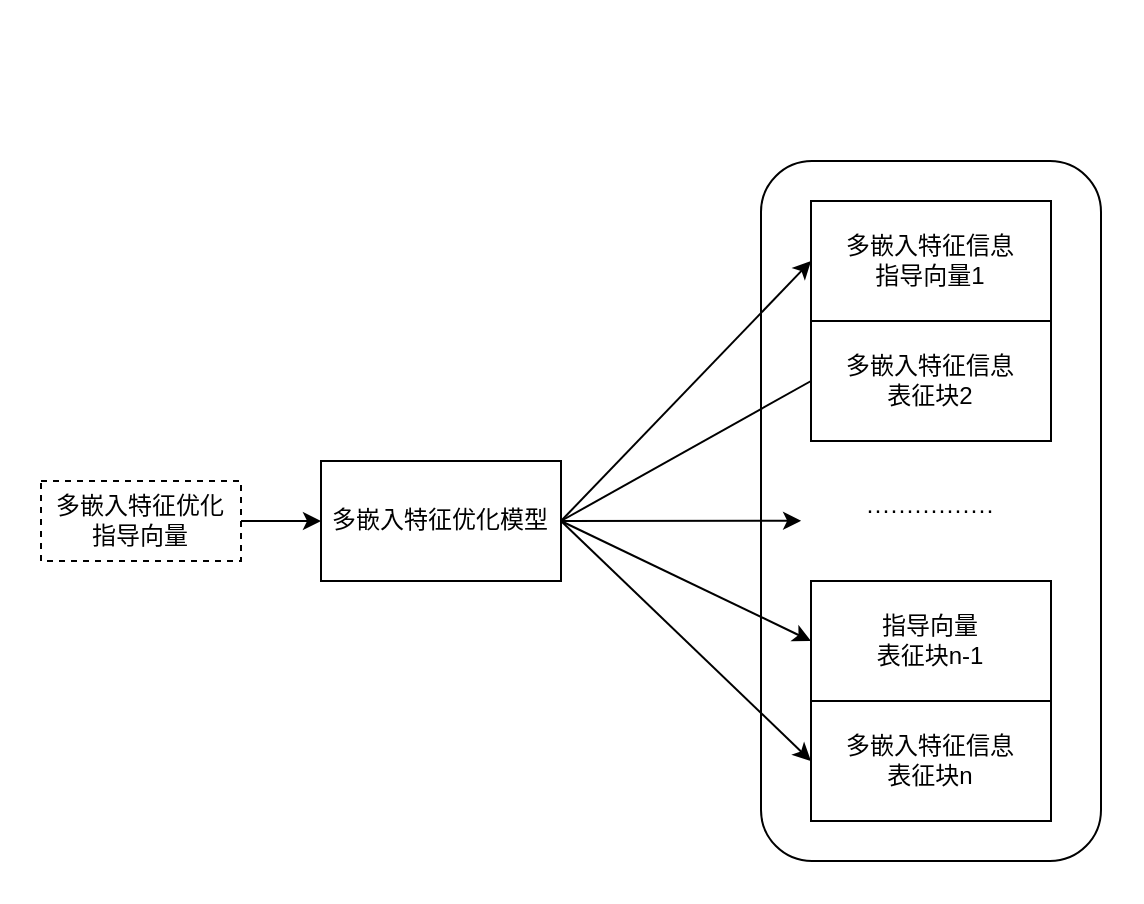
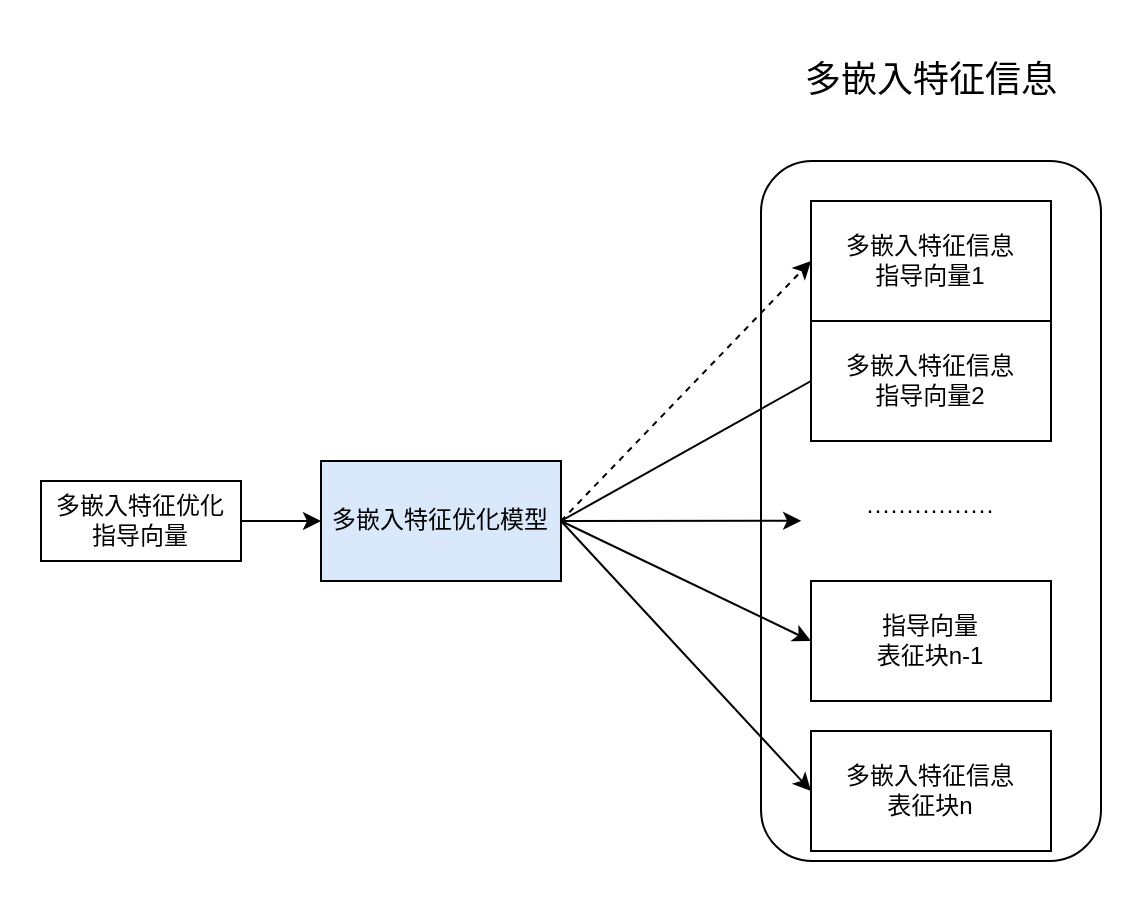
none -> (931, 81)
(931, 381) -> (931, 381)
(685, 392) -> (685, 392)
(141, 521) -> (141, 521)
(441, 521) -> (441, 521)
(931, 761) -> (931, 791)
